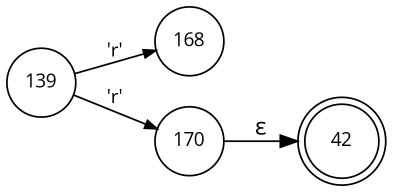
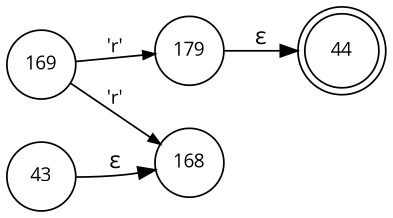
(41, 83) -> (41, 65)
(189, 141) -> (189, 51)
(342, 141) -> (342, 51)
none -> (41, 177)
